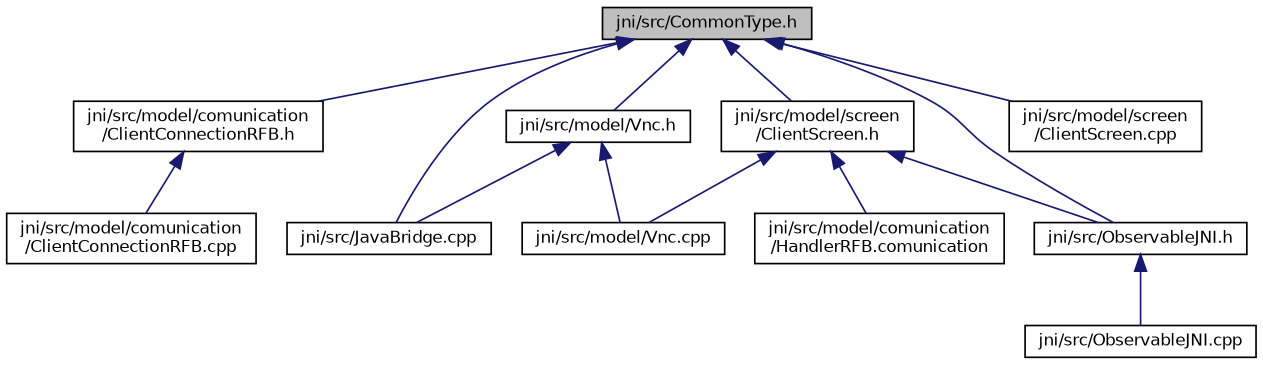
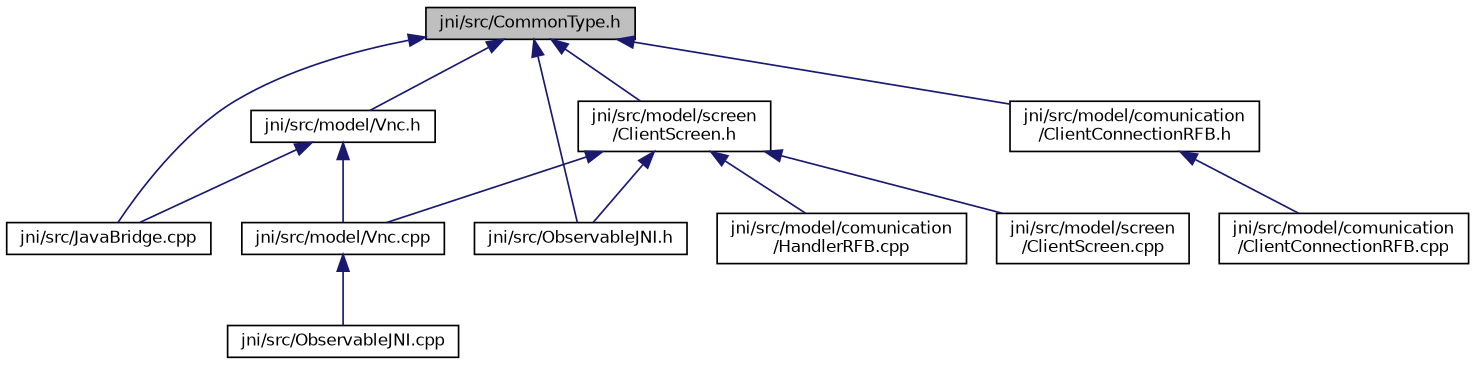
(896, 72) -> (892, 184)
(879, 238) -> (842, 238)
(1141, 298) -> (343, 298)
